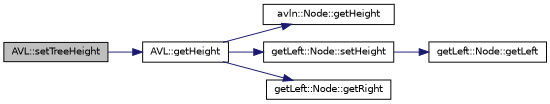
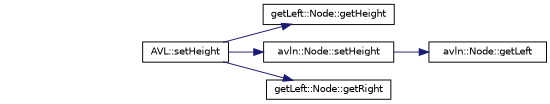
(329, 14) -> (329, 14)
(56, 52) -> none
(186, 52) -> (186, 52)
(329, 52) -> (329, 52)
(488, 52) -> (488, 52)
